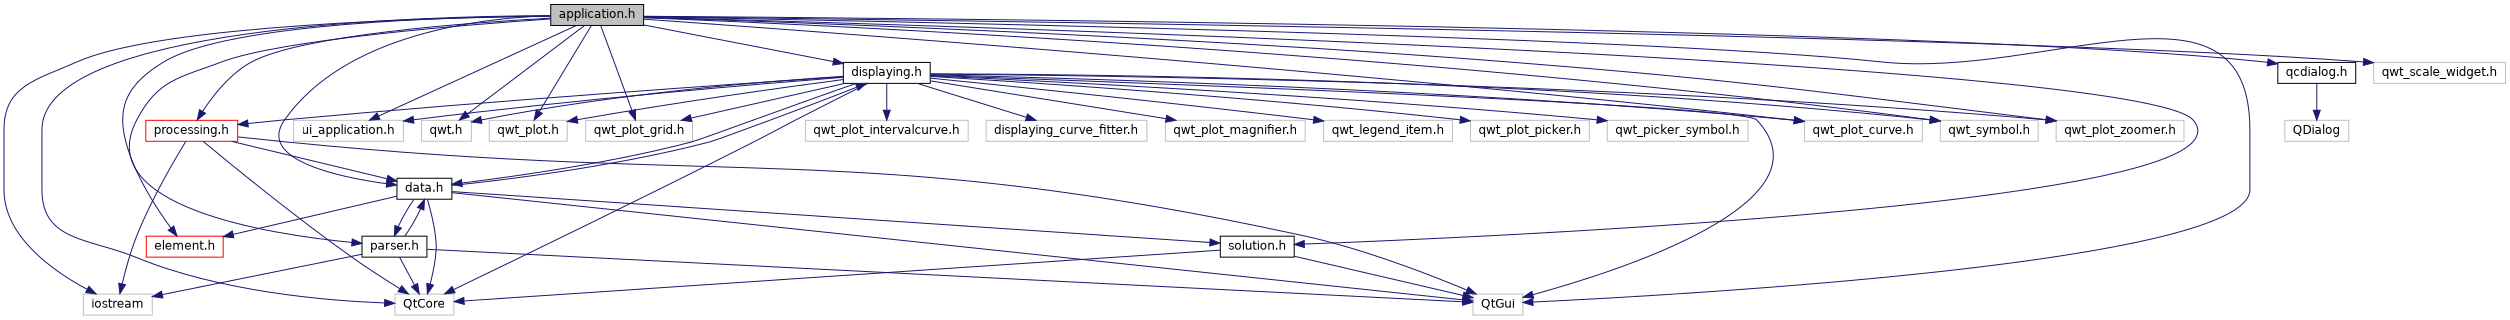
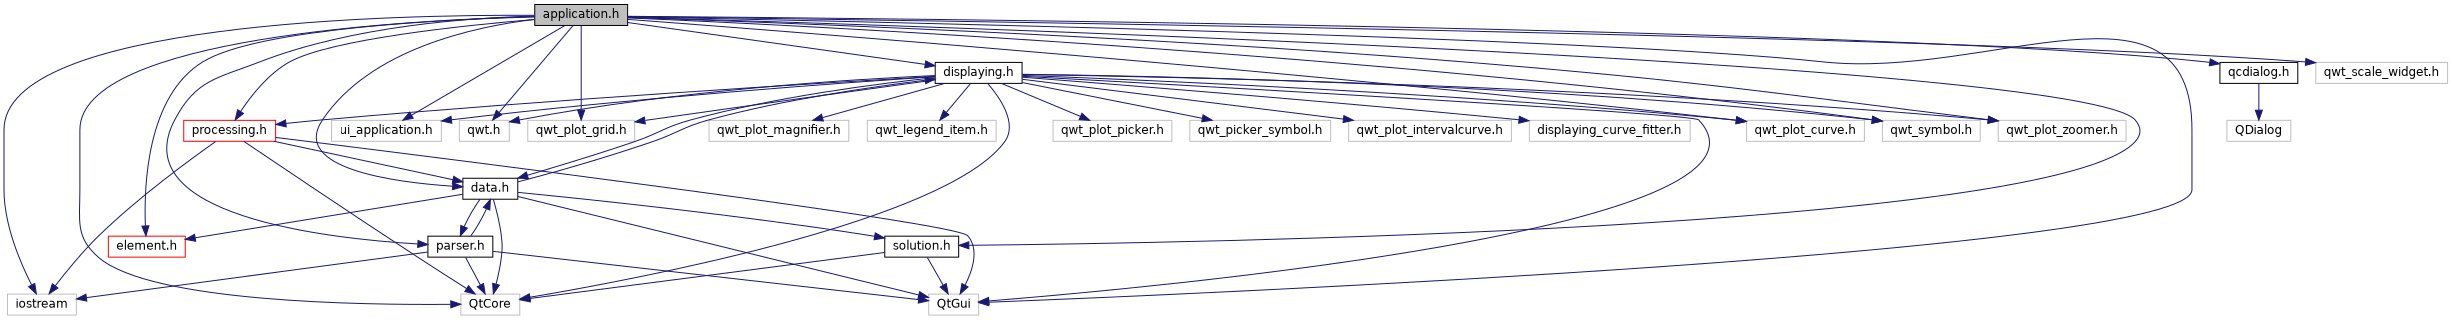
(528, 131) -> none
